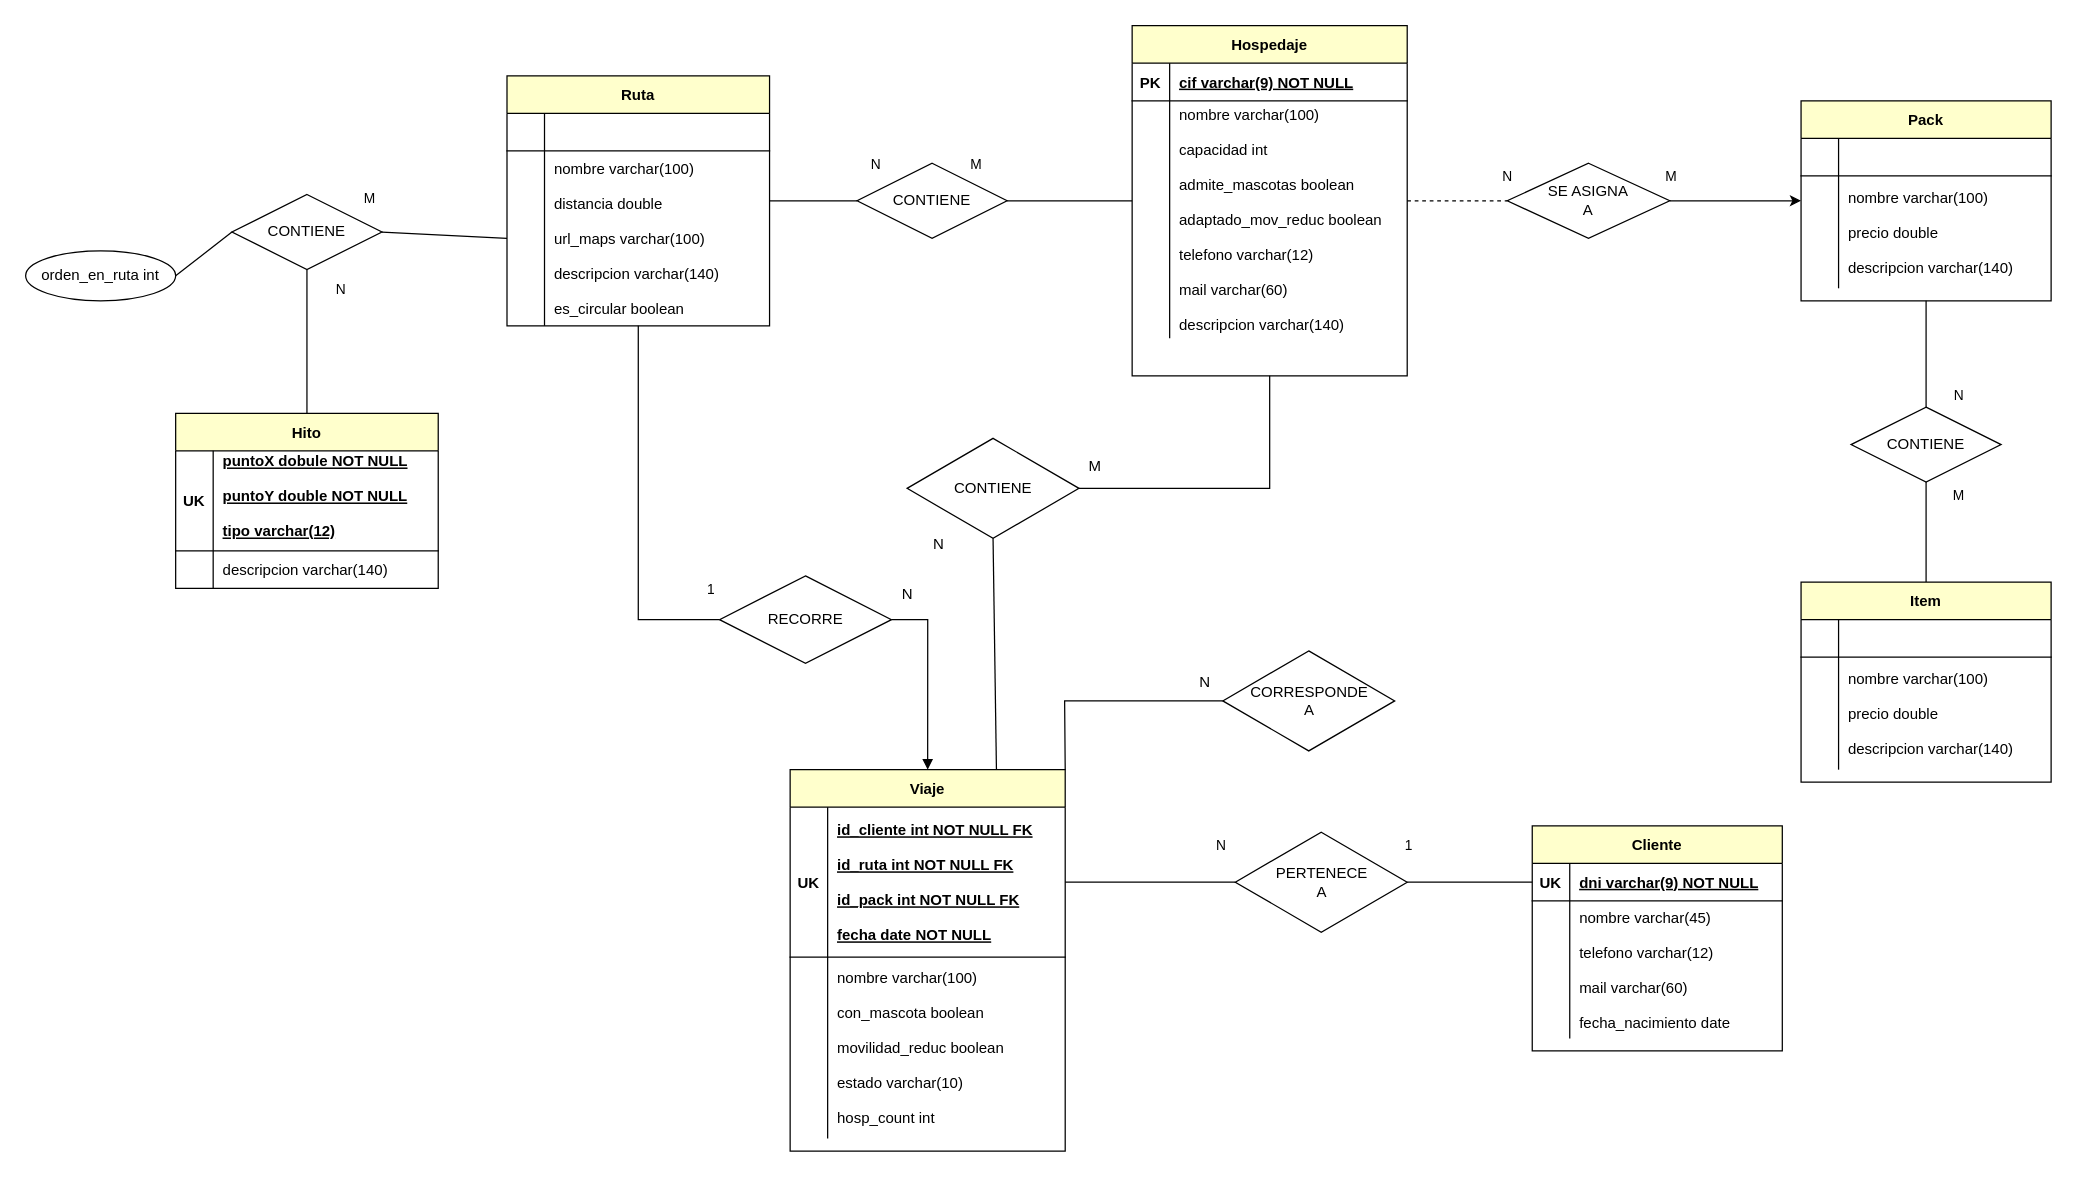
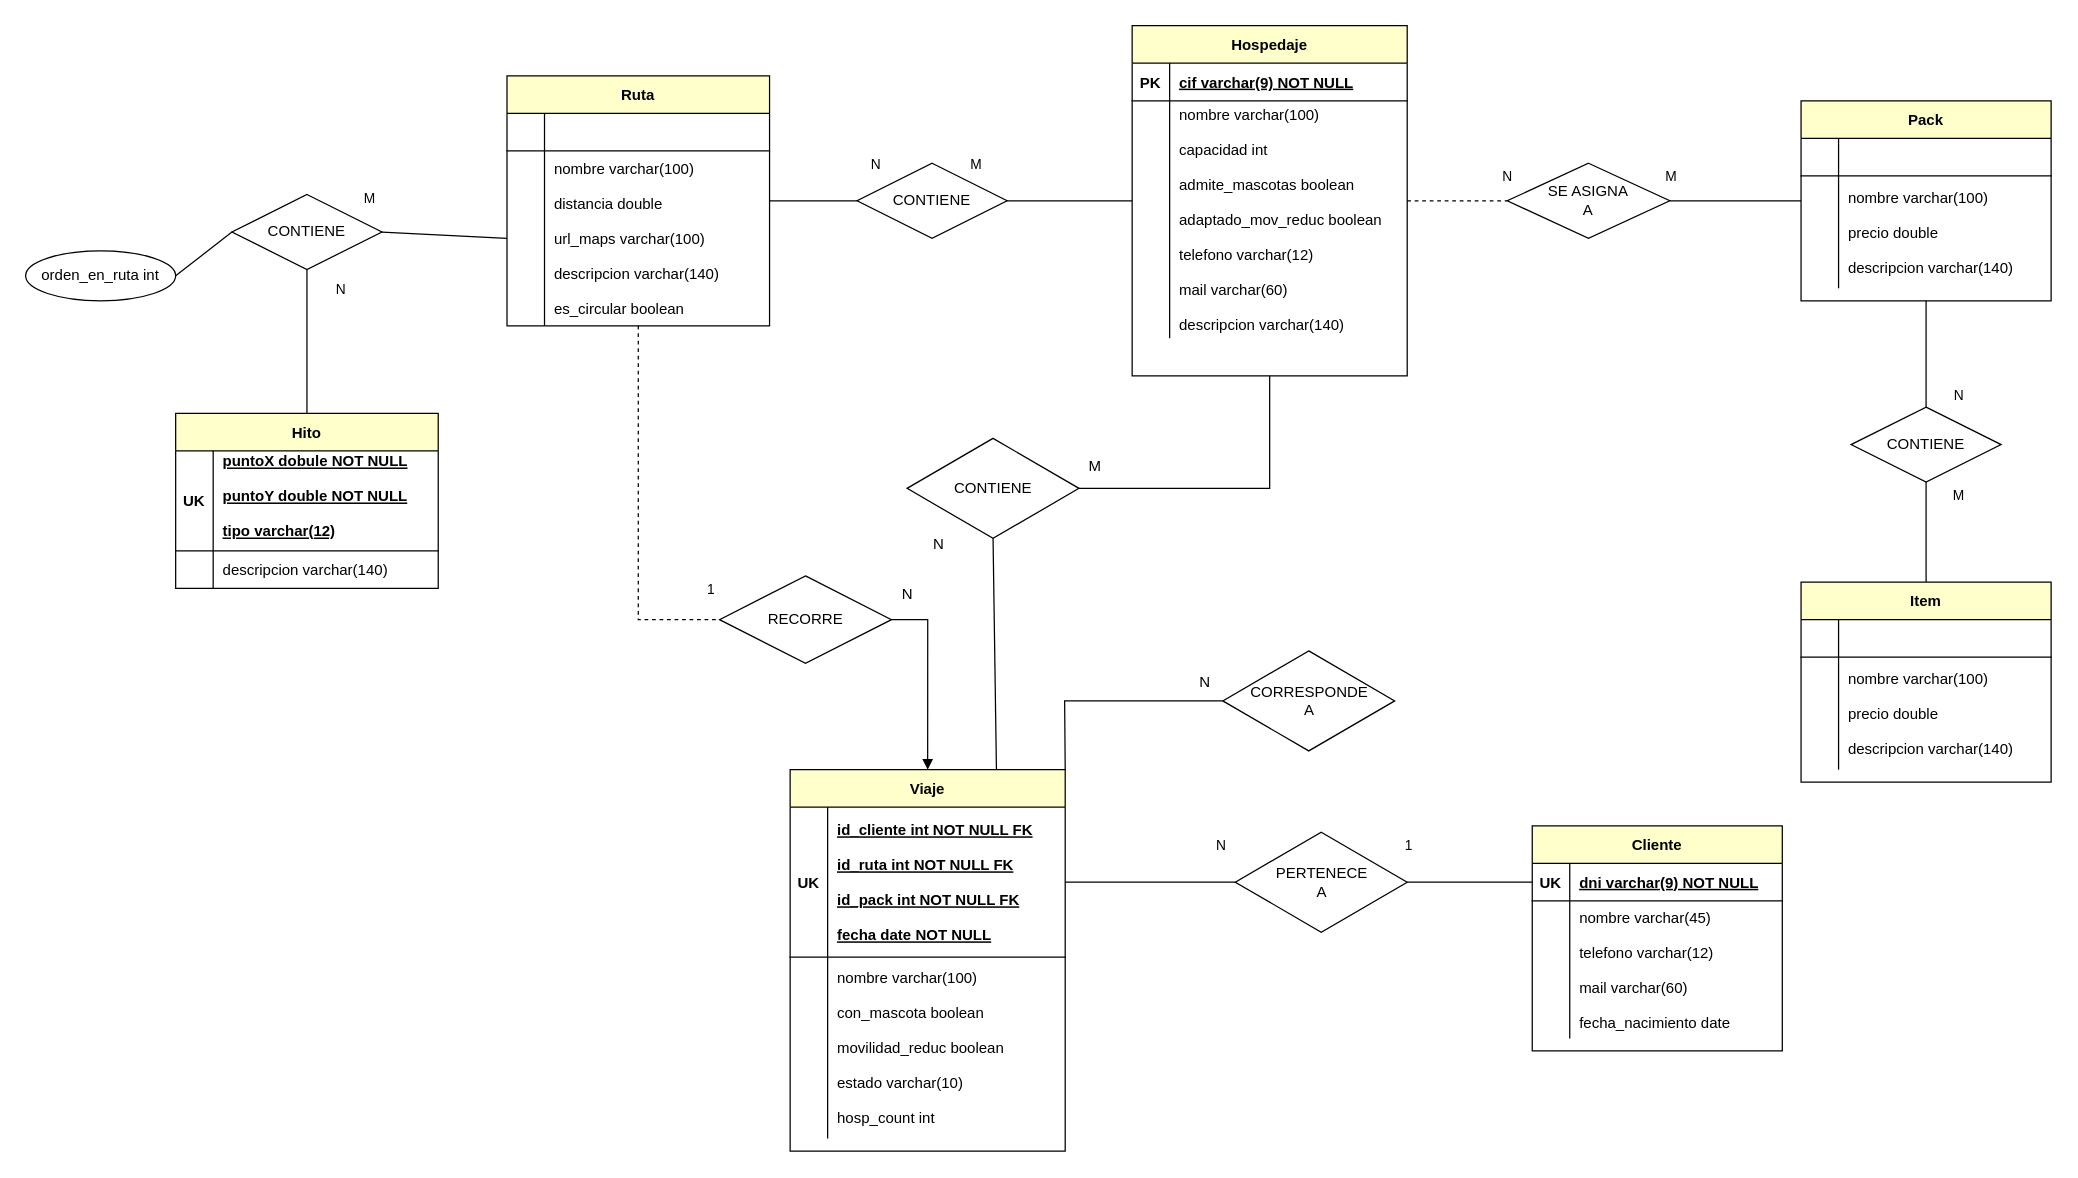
(1791, 201) -> (1793, 201)
(638, 514) -> (638, 514)
